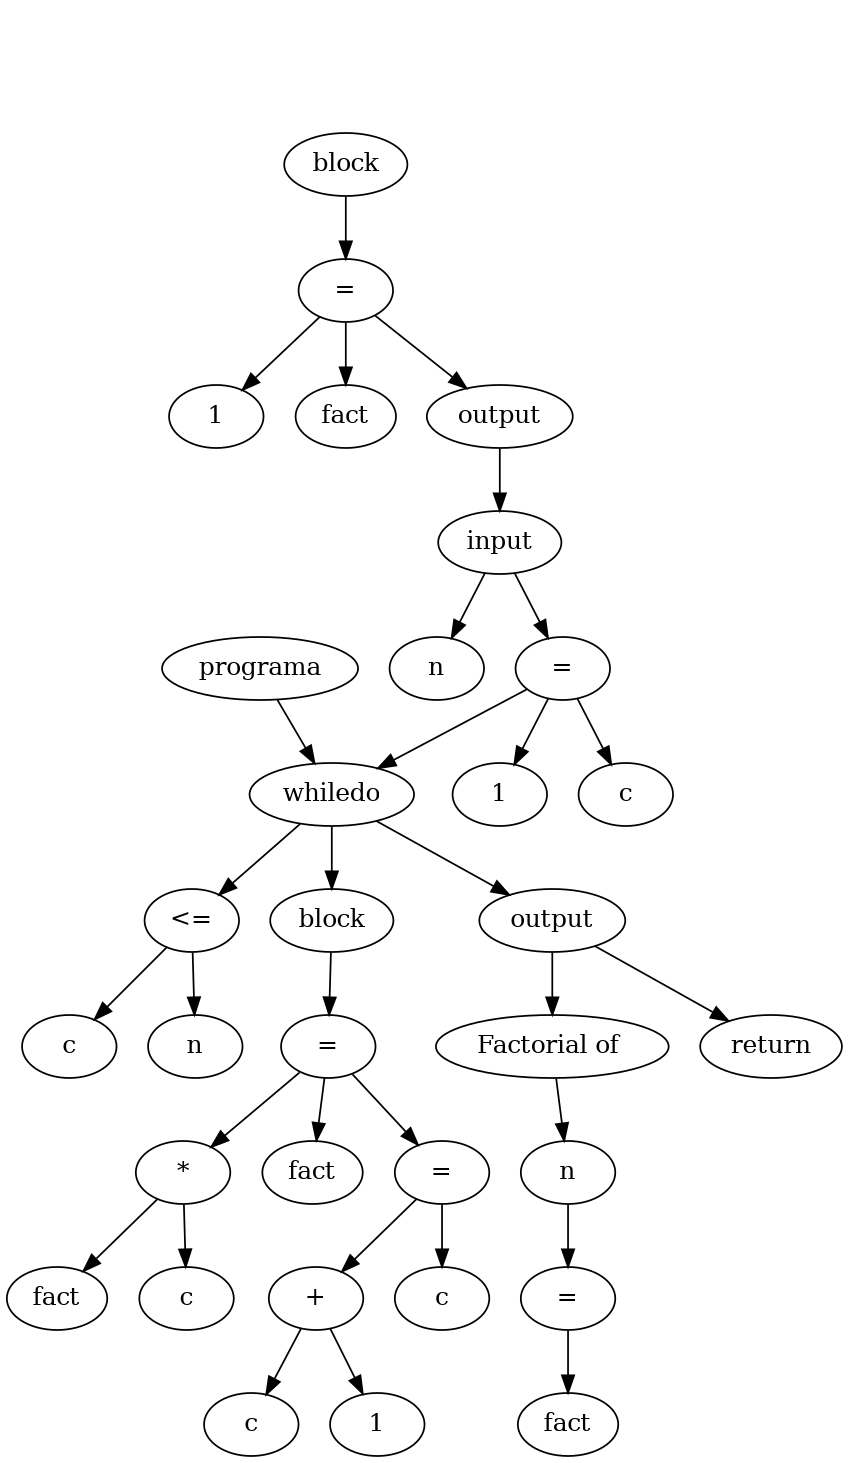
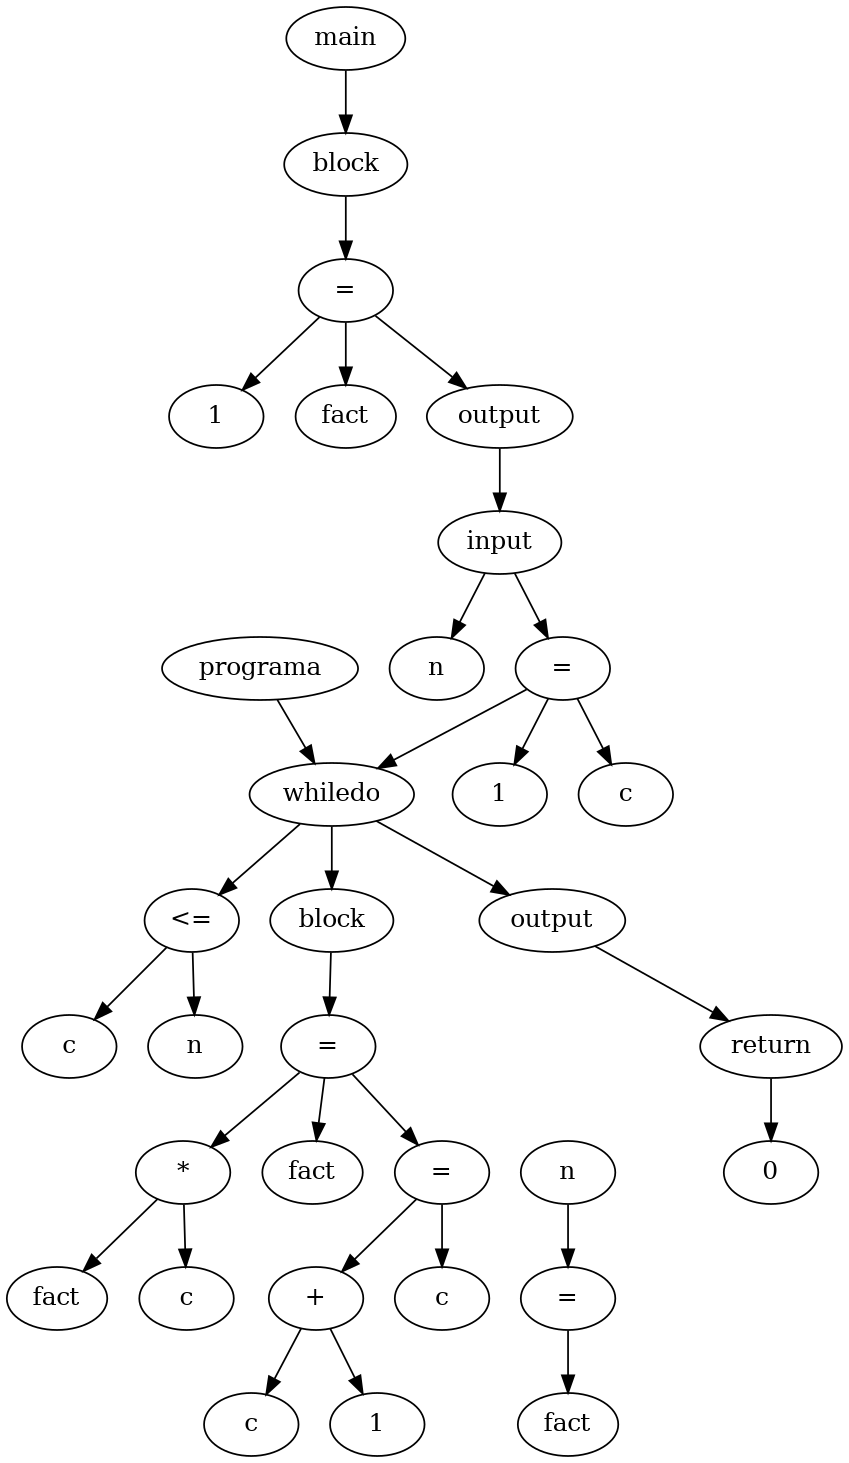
none -> (346, 38)
(552, 1046) -> none
none -> (771, 1172)
